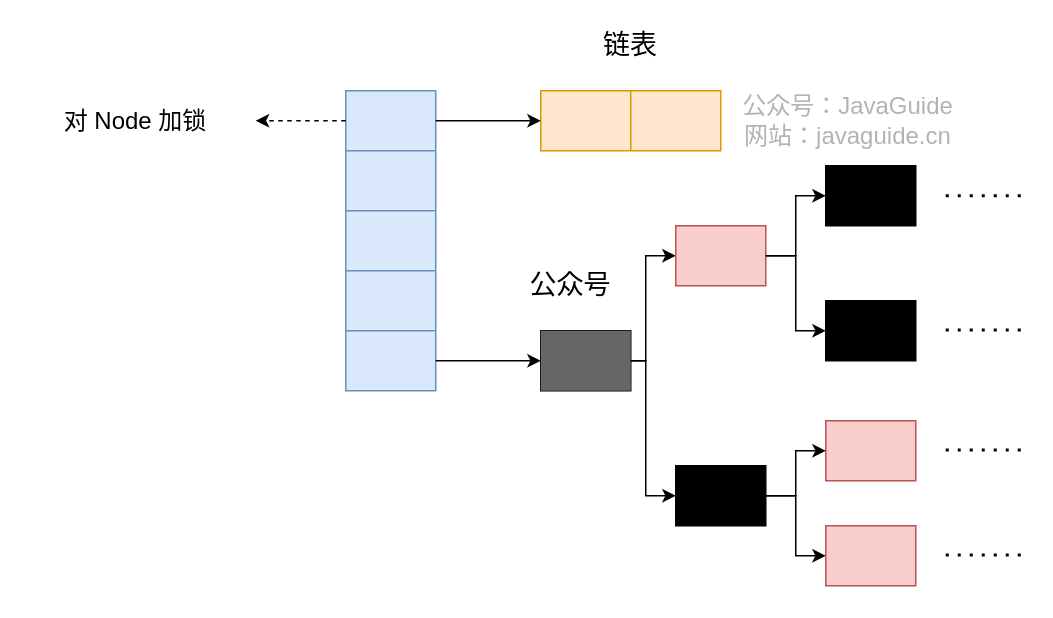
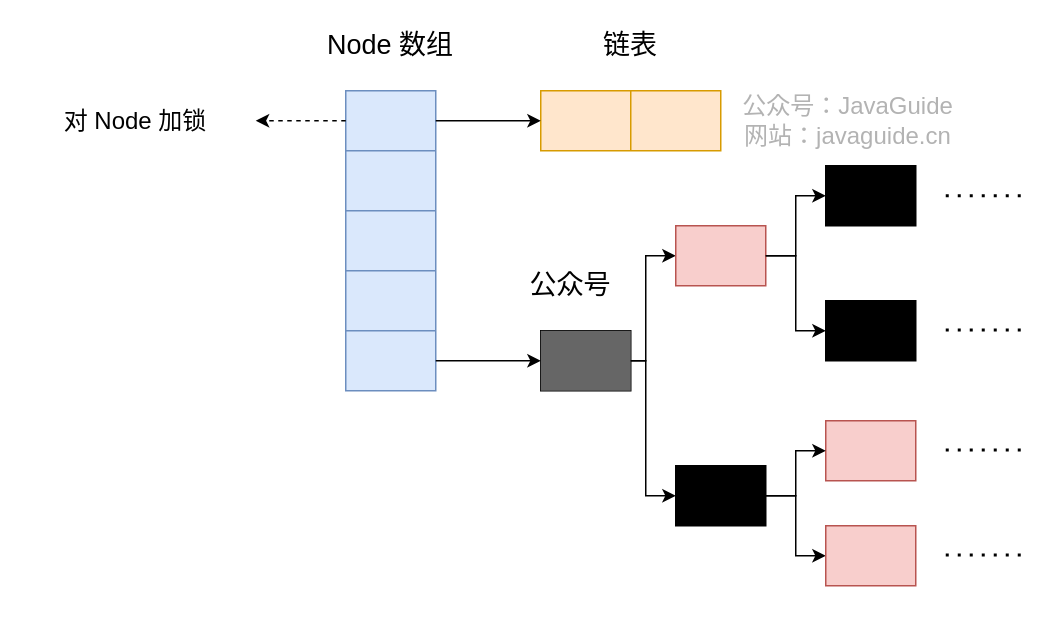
none -> (391, 46)
